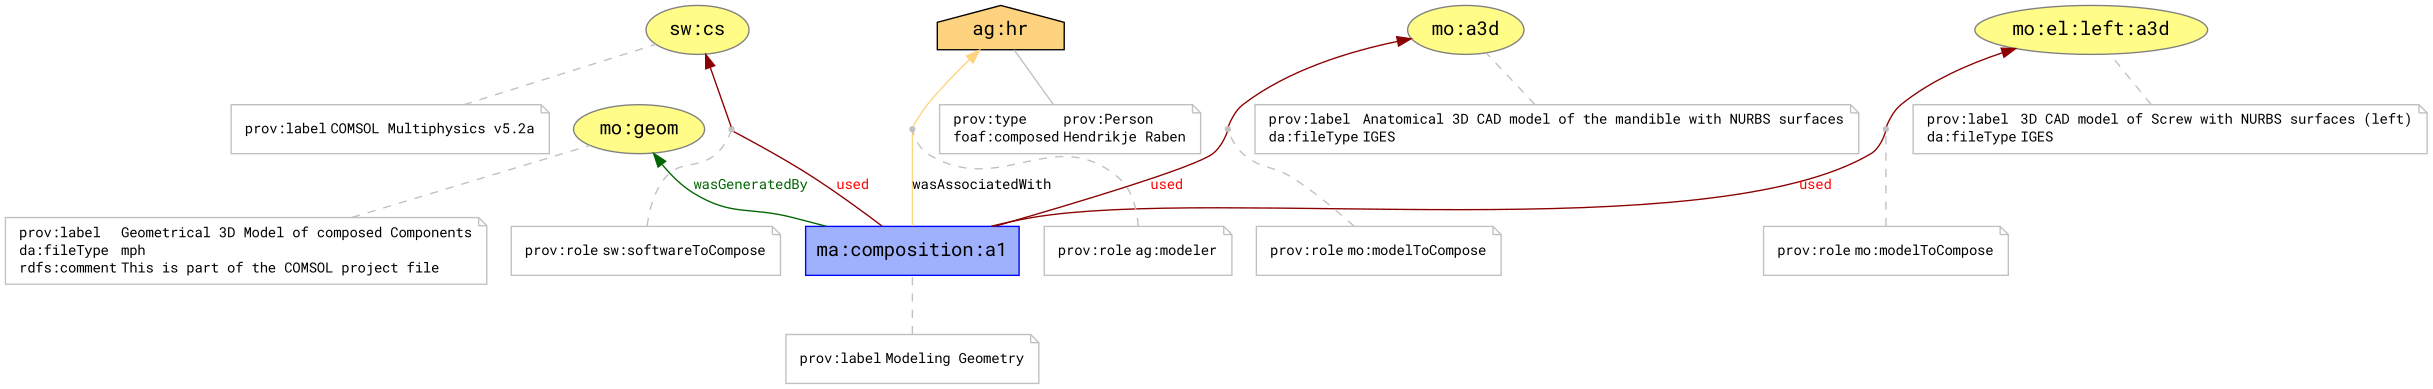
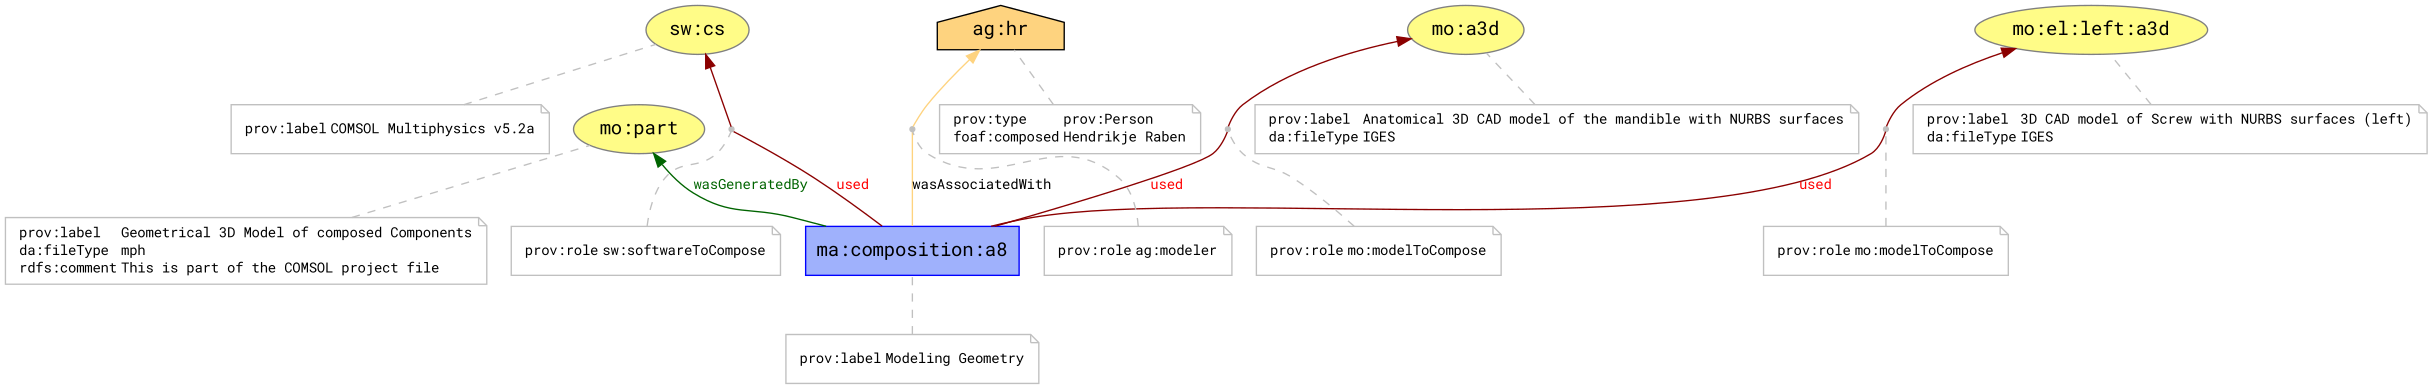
(1034, 77) -> (1034, 77)
(639, 129) -> (639, 129)
(912, 251) -> (912, 251)
